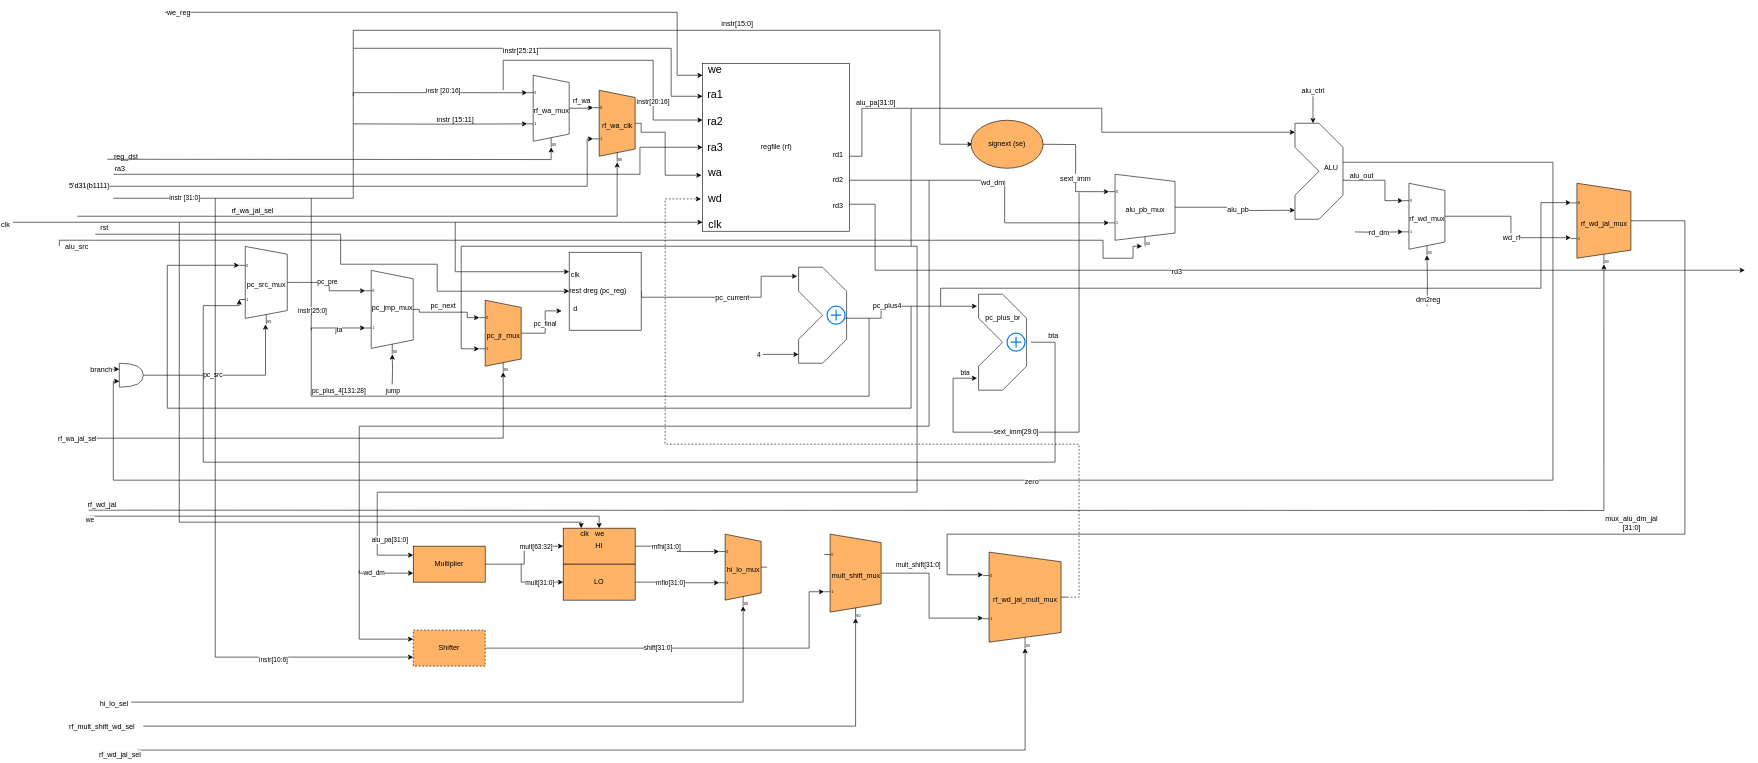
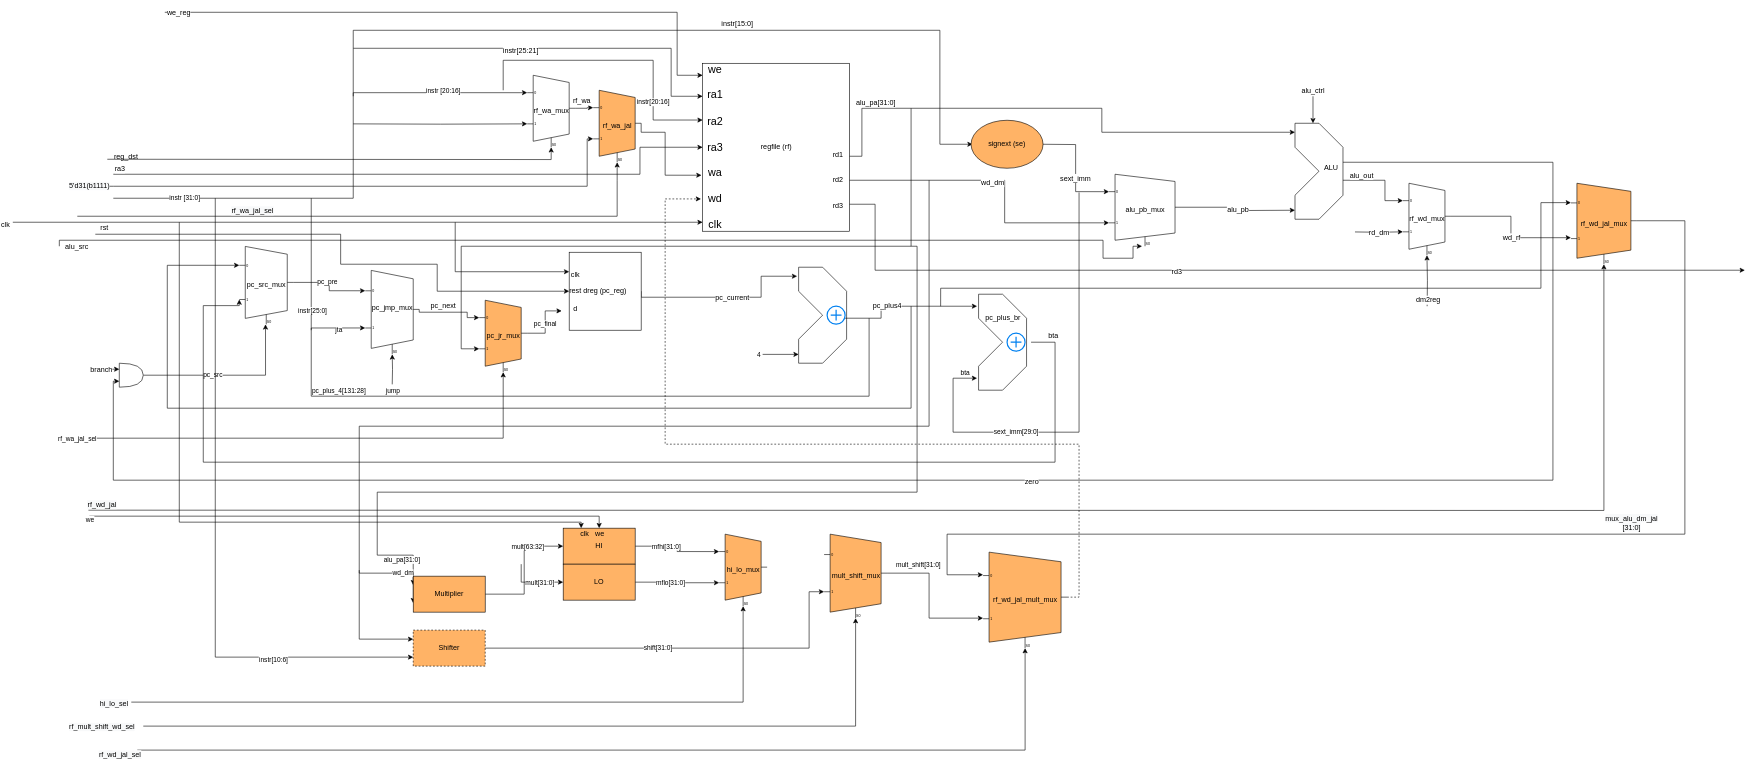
(601, 108) -> (601, 108)
(455, 120) -> none
(449, 564) -> (449, 594)
